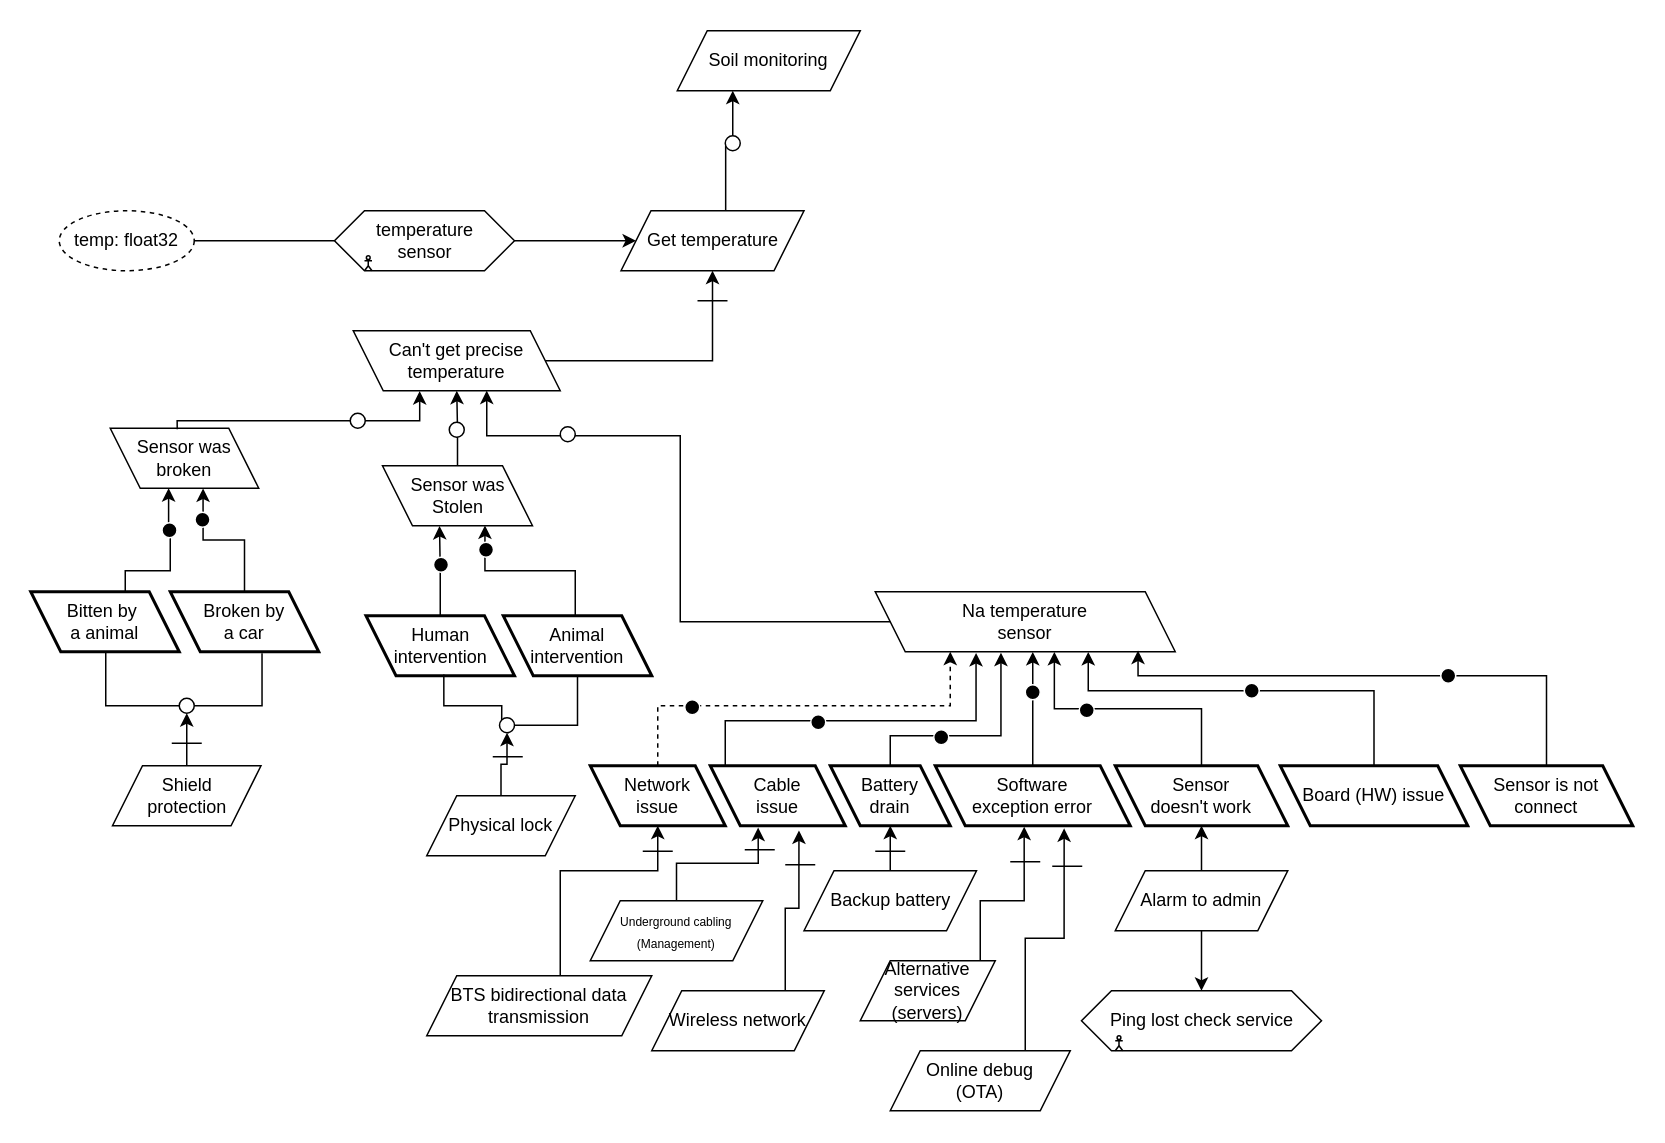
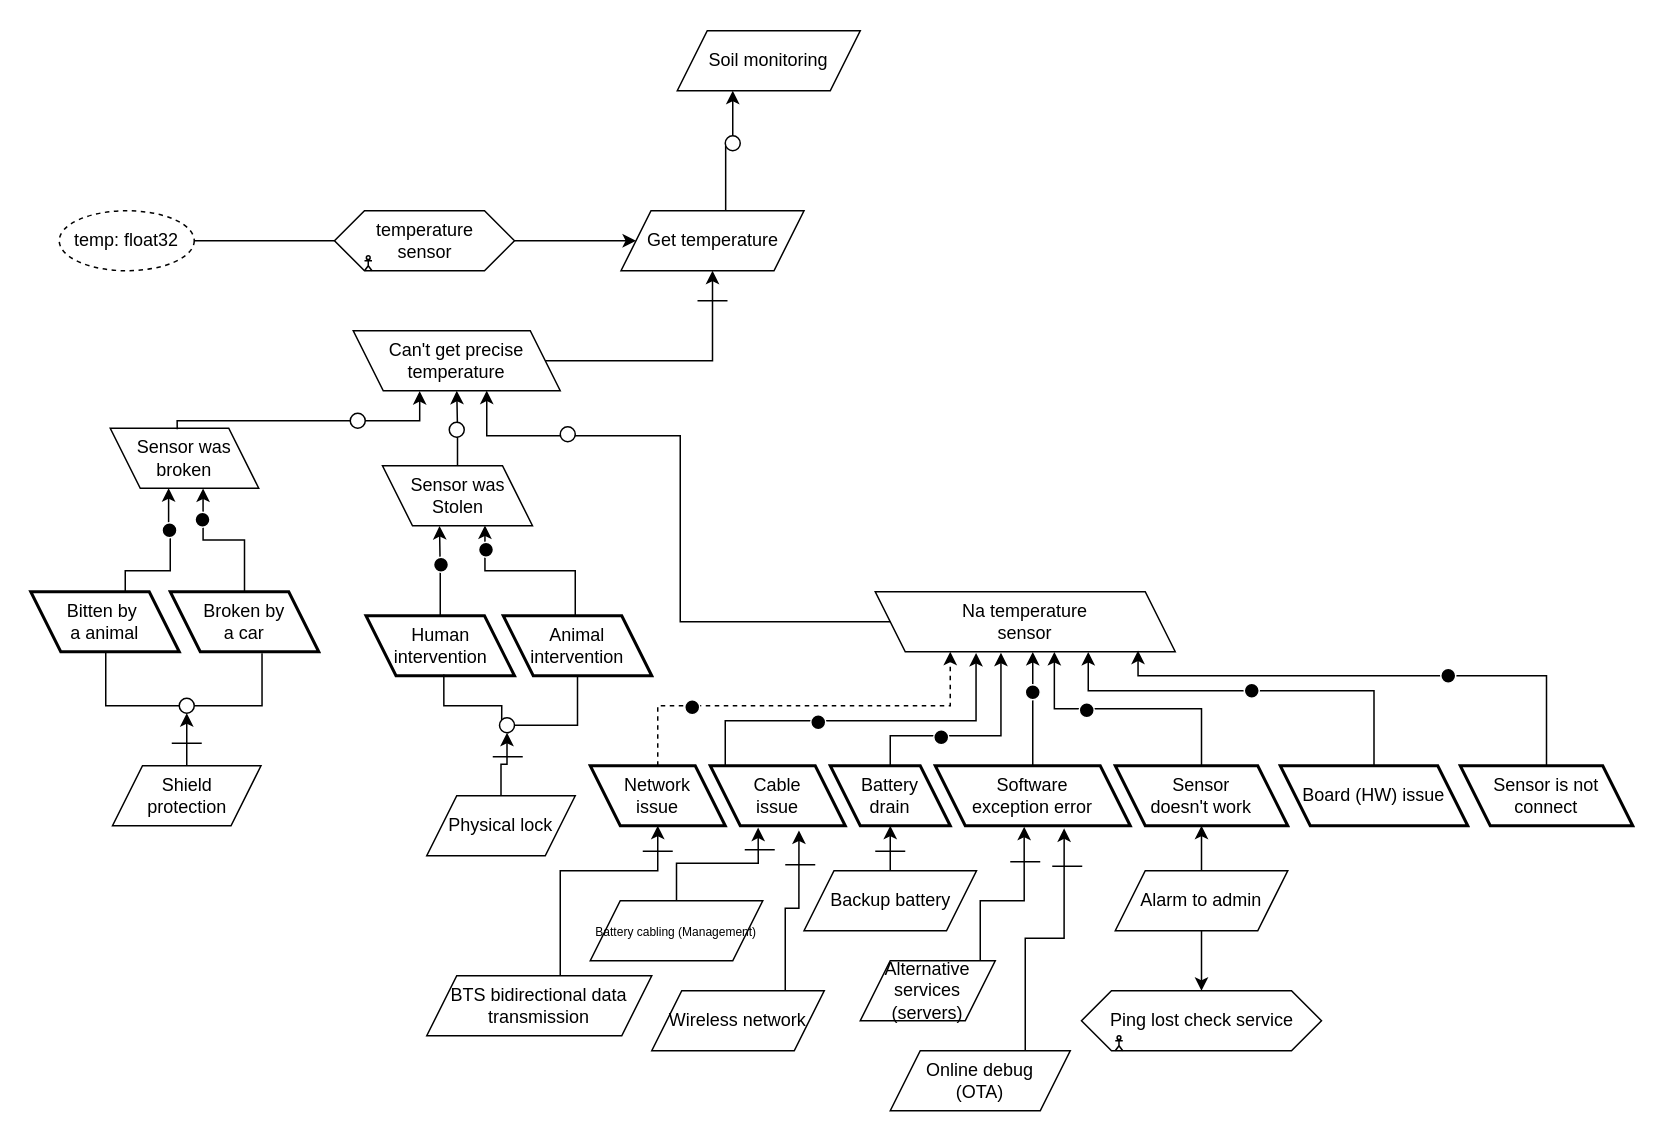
(677, 931) -> (677, 931)
